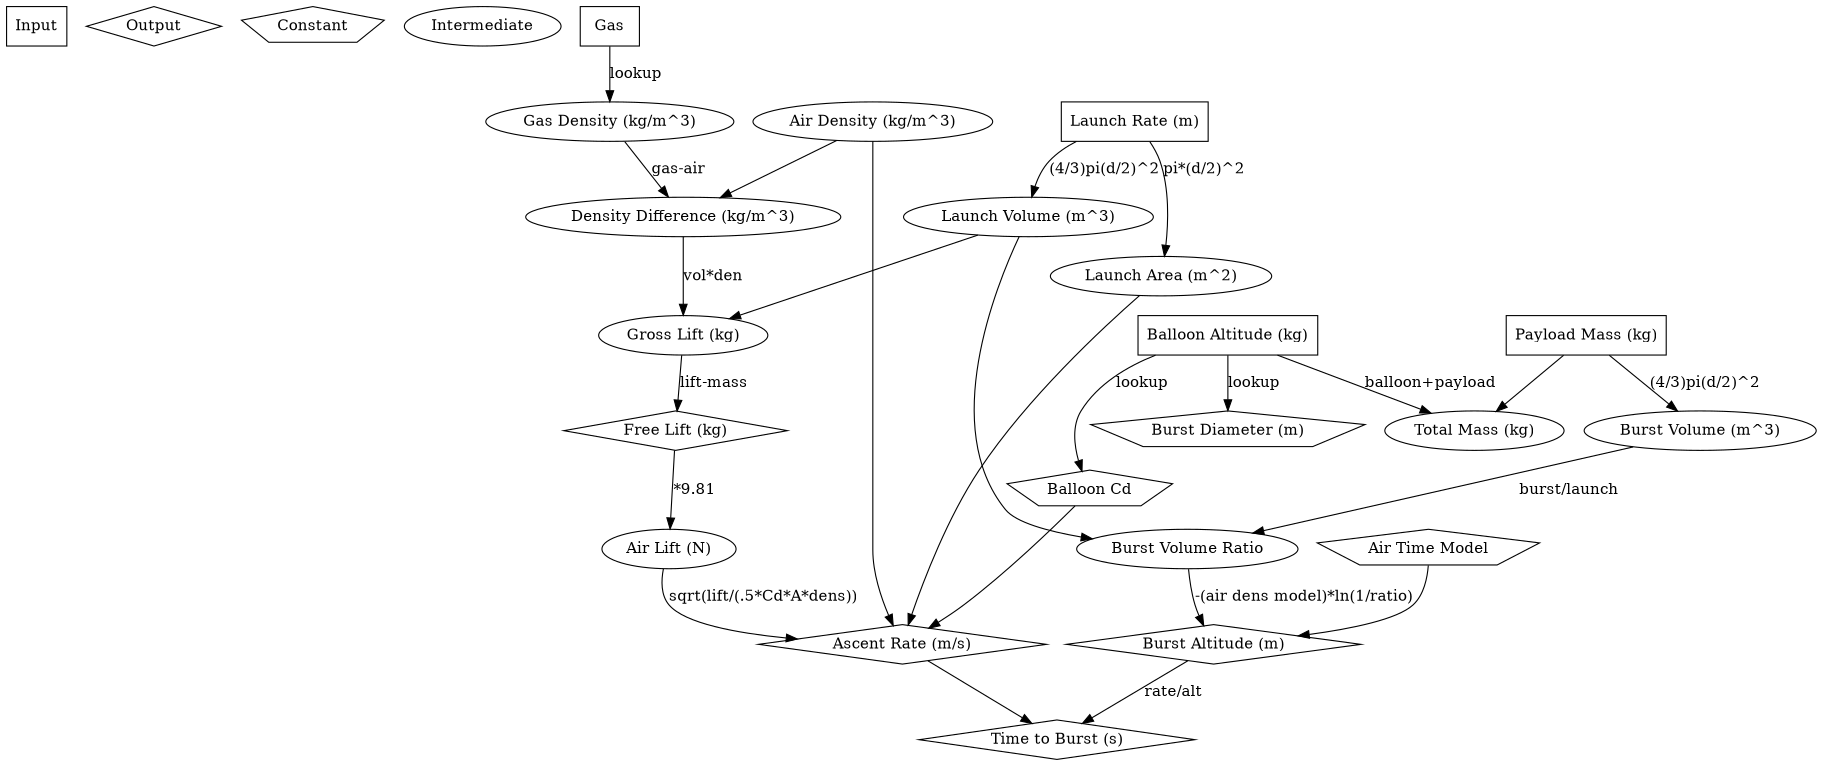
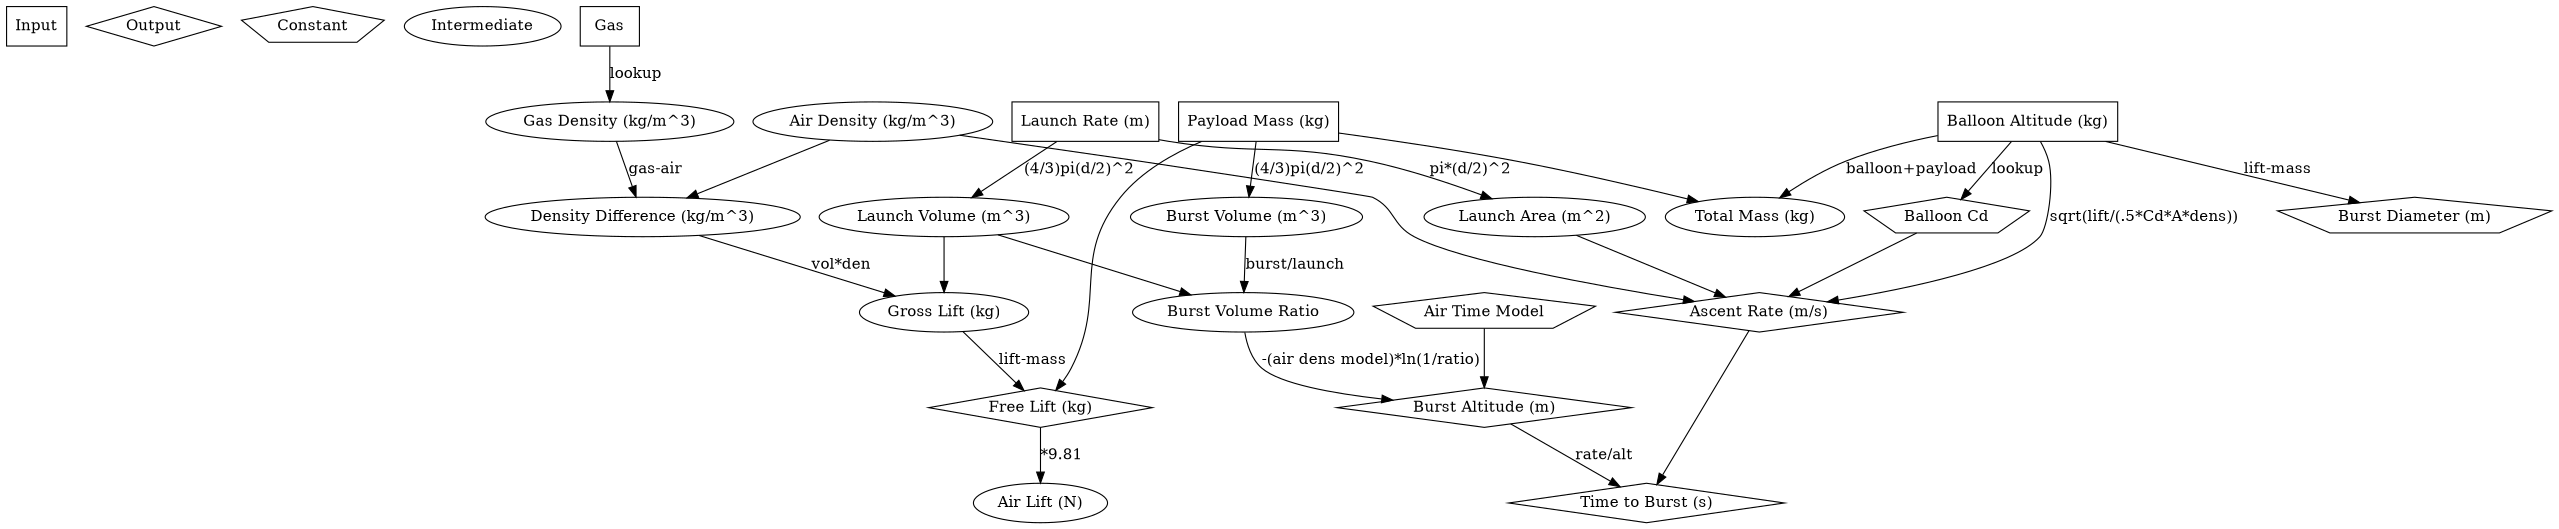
none -> (1097, 240)
(1254, 383) -> (2278, 169)
(707, 624) -> (1990, 264)
